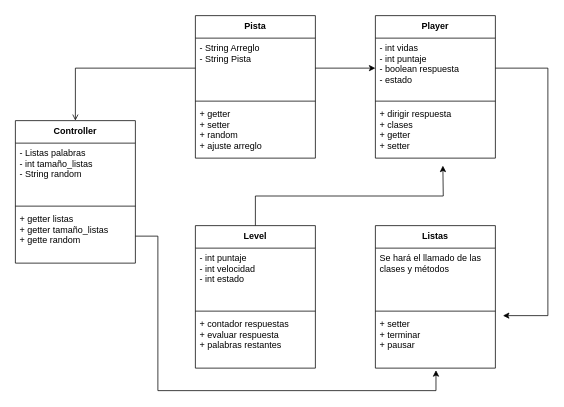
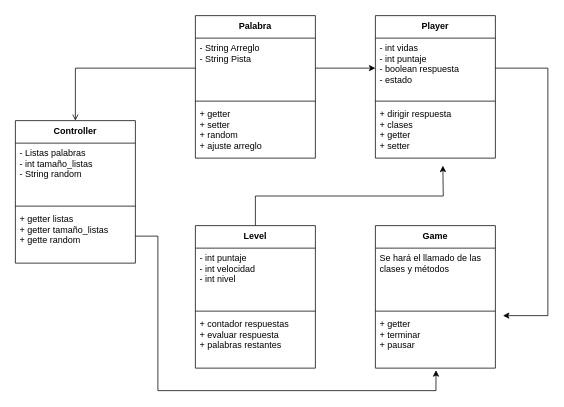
(255, 26) -> (255, 26)
(435, 236) -> (435, 236)
(229, 258) -> (229, 258)
(398, 324) -> (398, 324)
